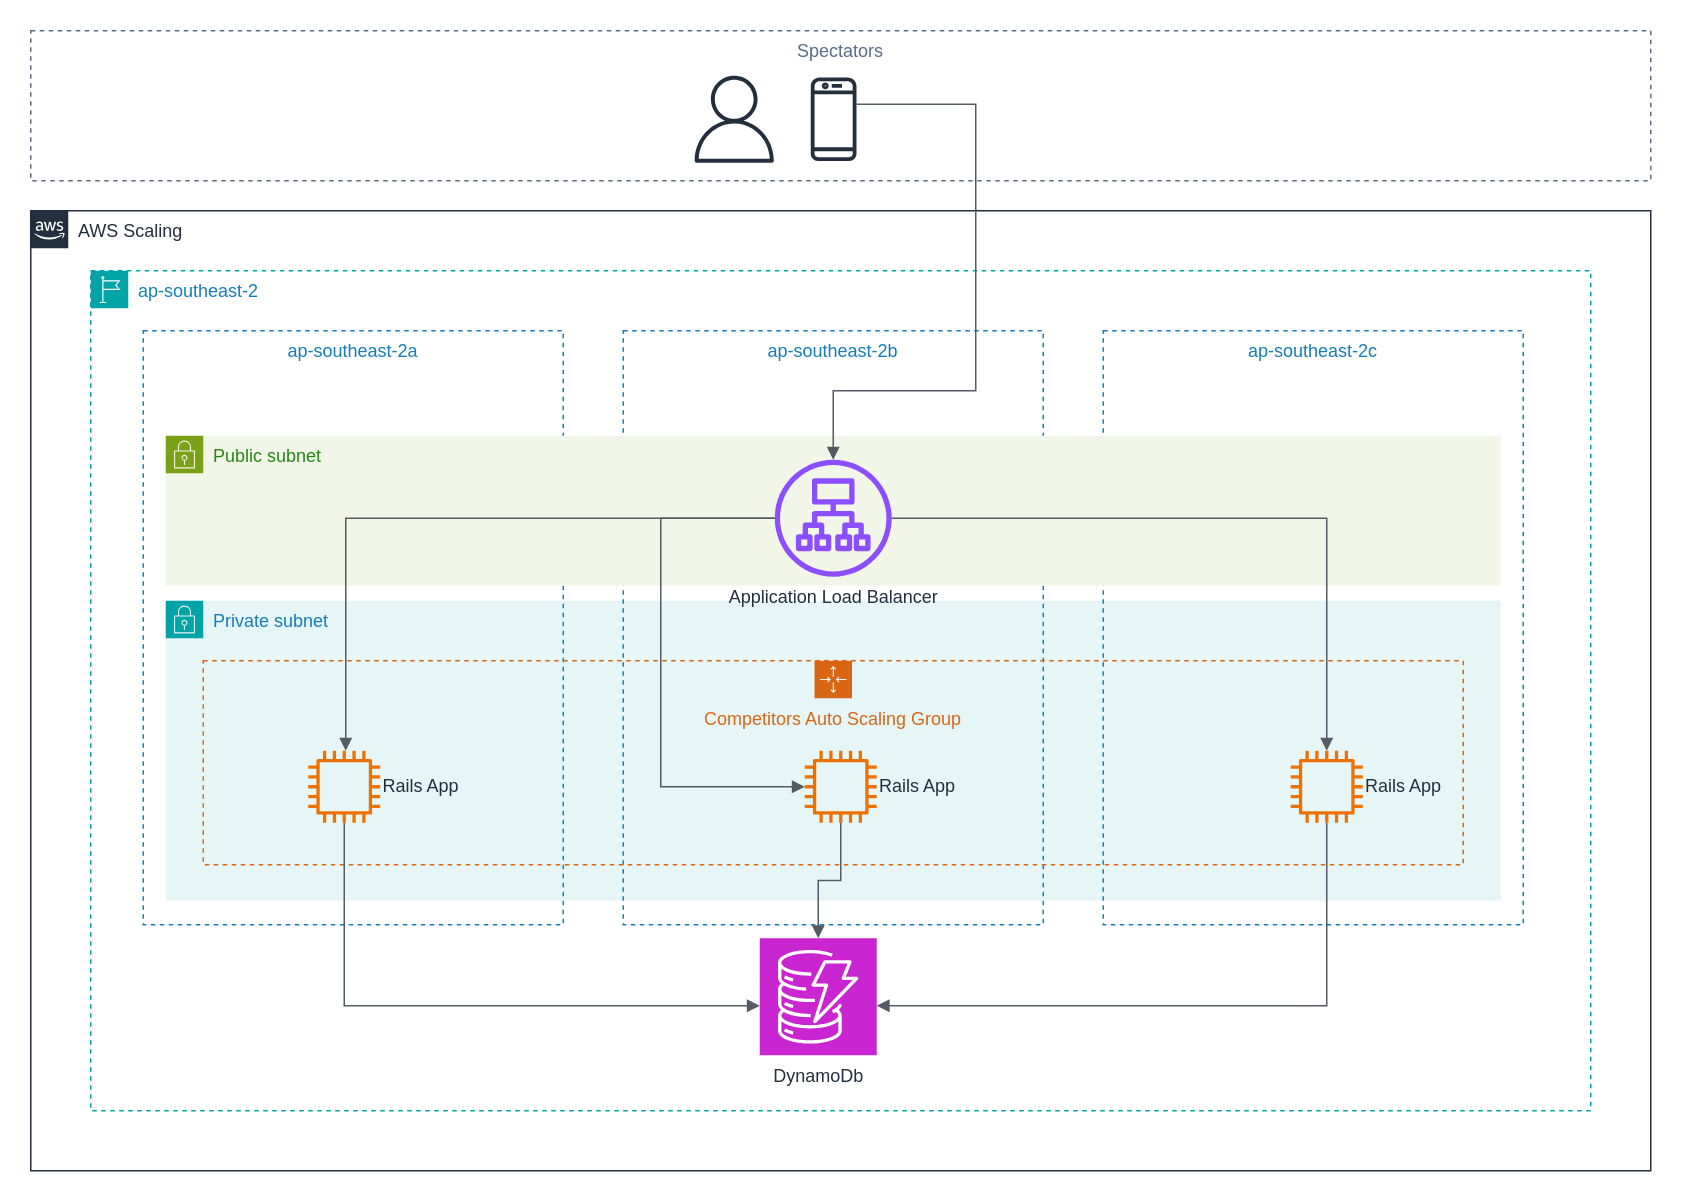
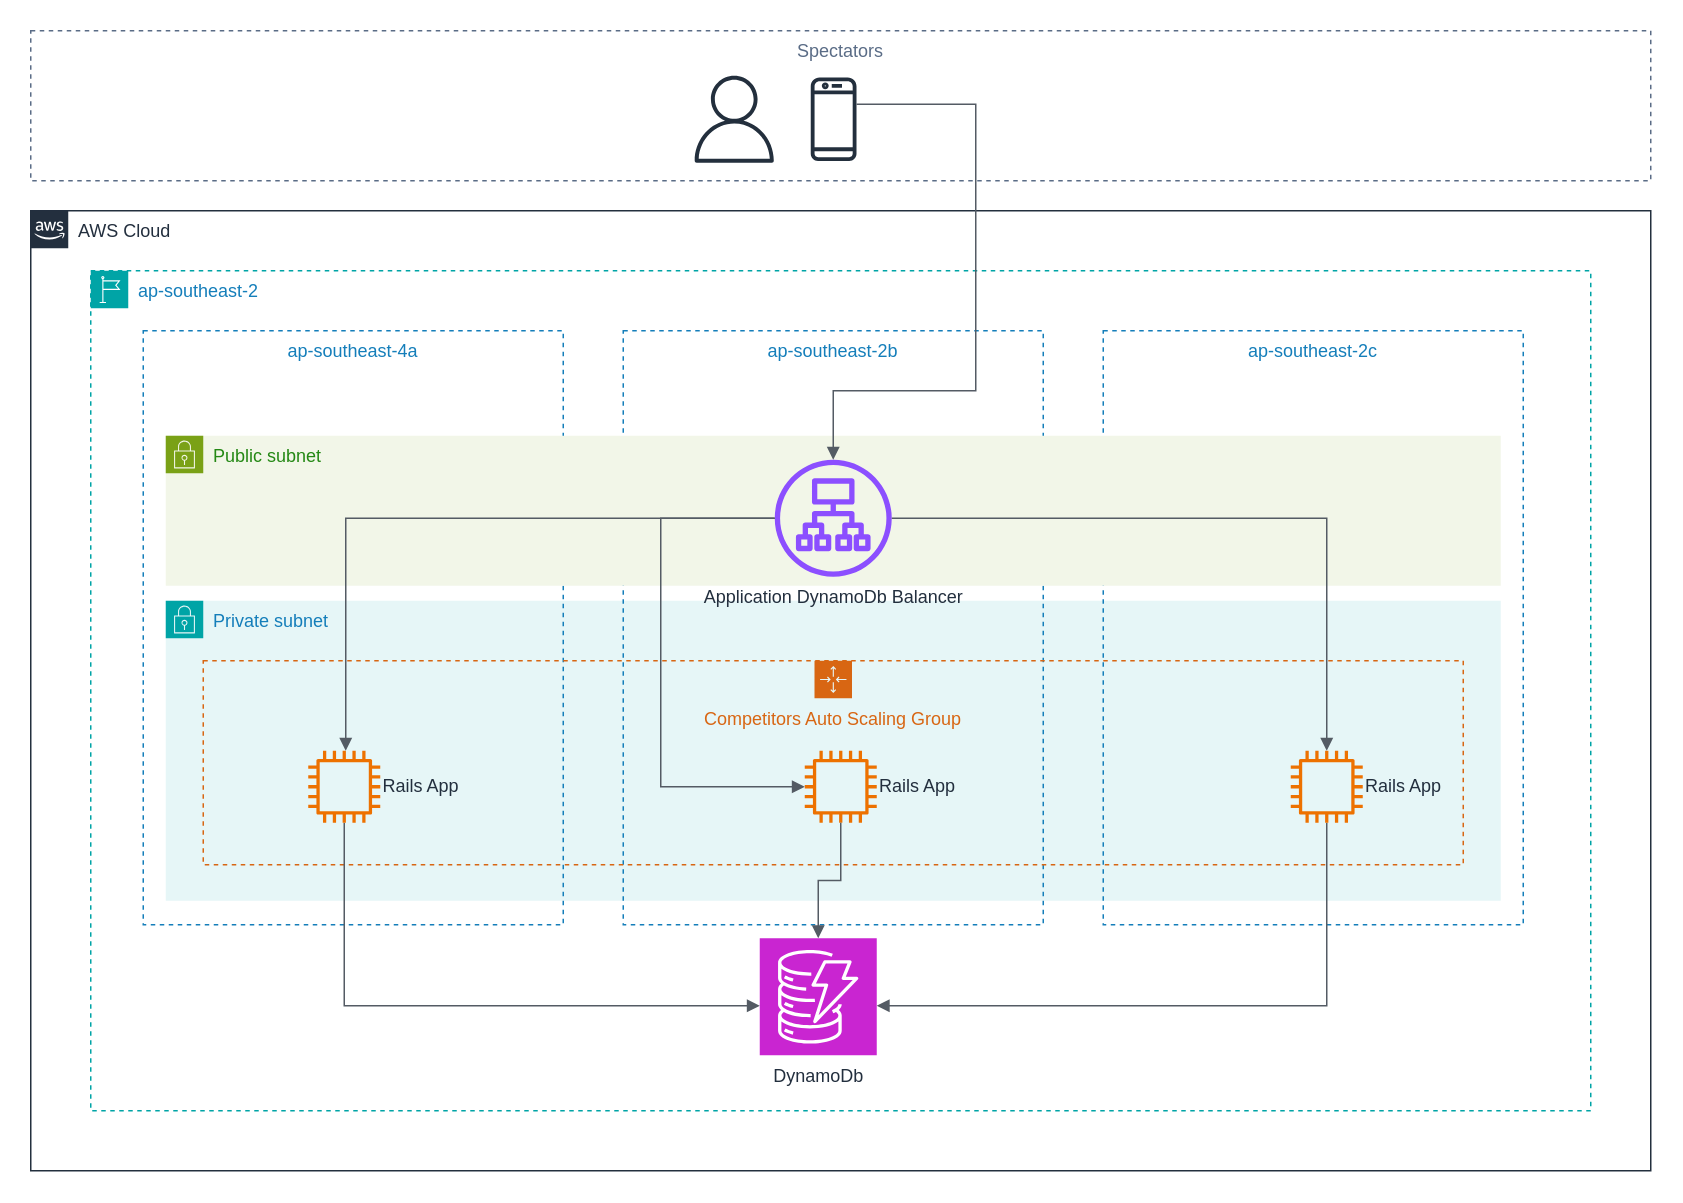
(127, 232) -> (119, 232)
(353, 352) -> (353, 352)
(834, 598) -> (834, 598)
